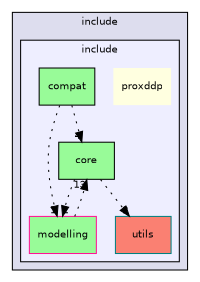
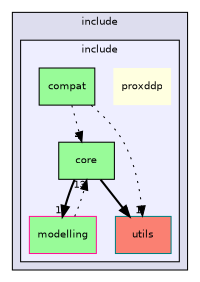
(48, 155) -> (128, 150)
(69, 193) -> (69, 193)
(112, 194) -> (112, 194)
